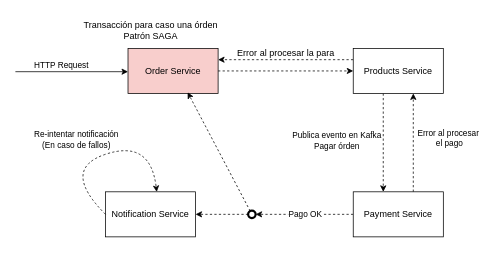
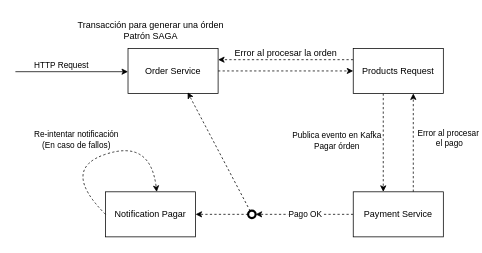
(151, 30) -> (151, 30)
(286, 53) -> (286, 53)
(173, 71) -> (173, 71)
(398, 71) -> (398, 71)
(150, 214) -> (150, 214)
